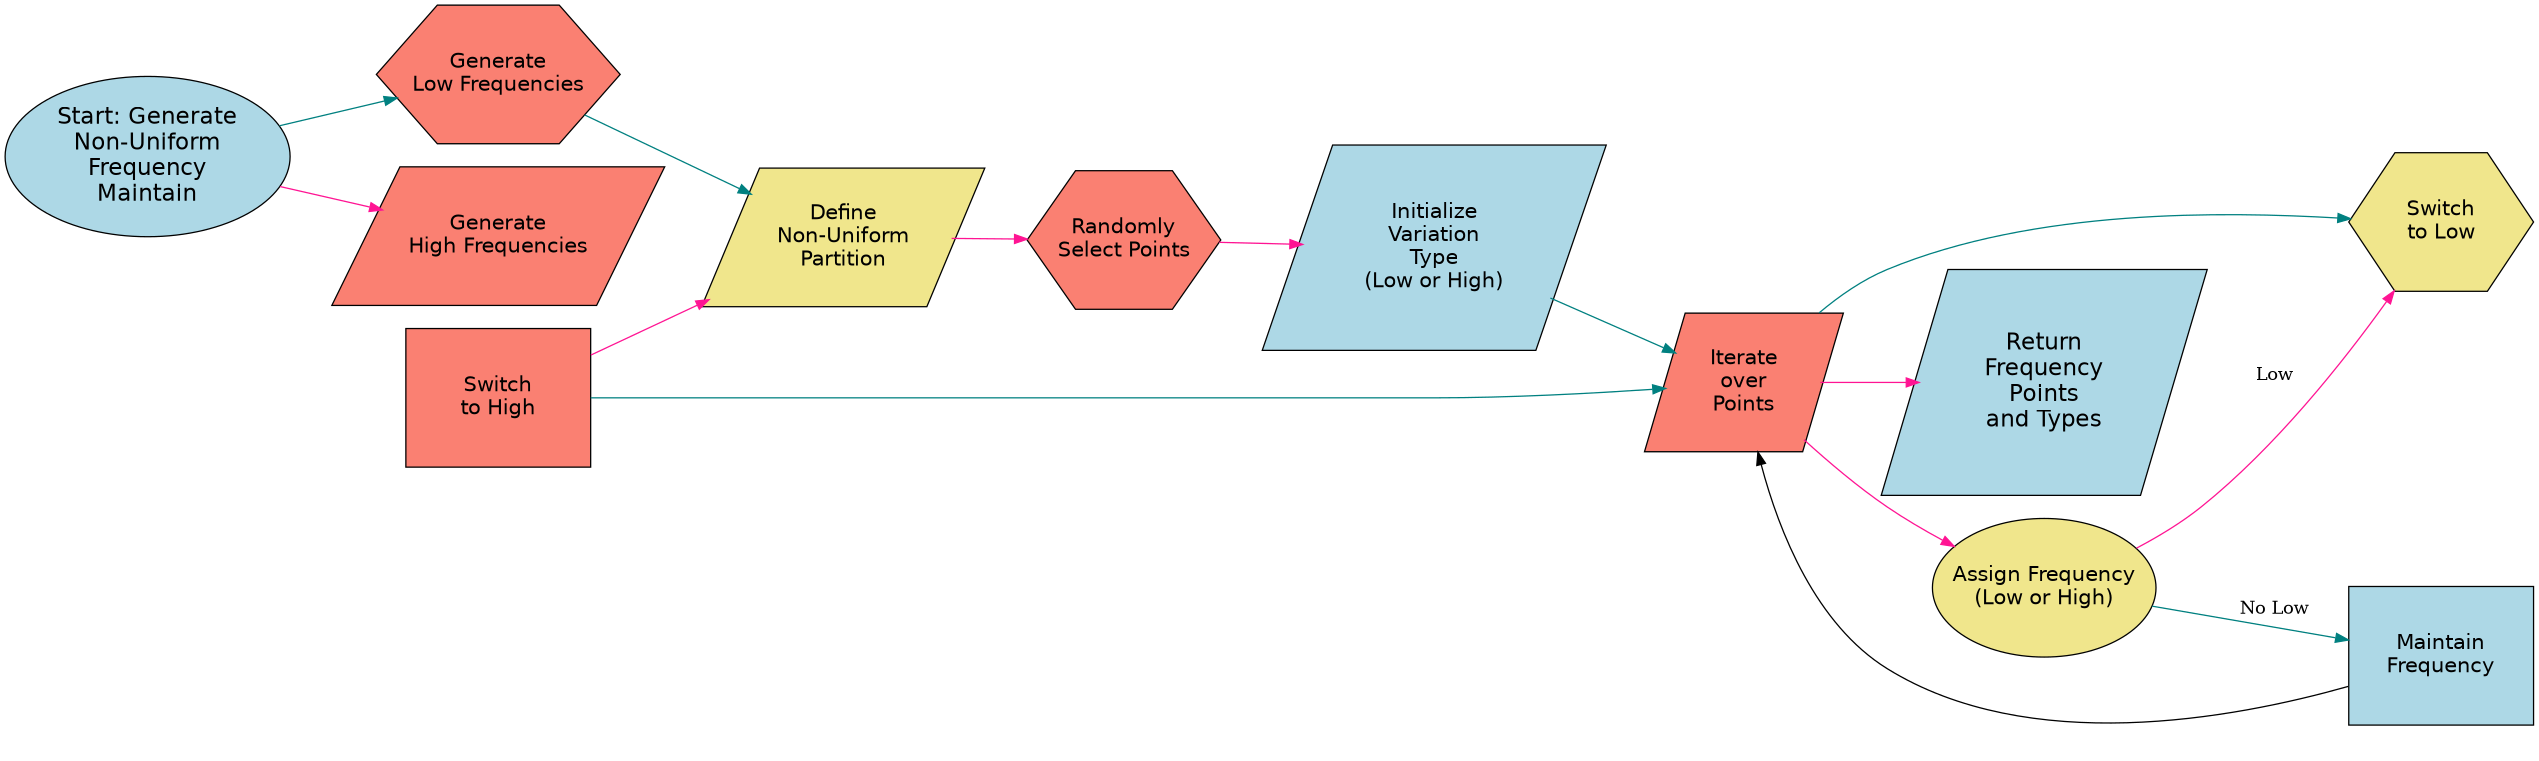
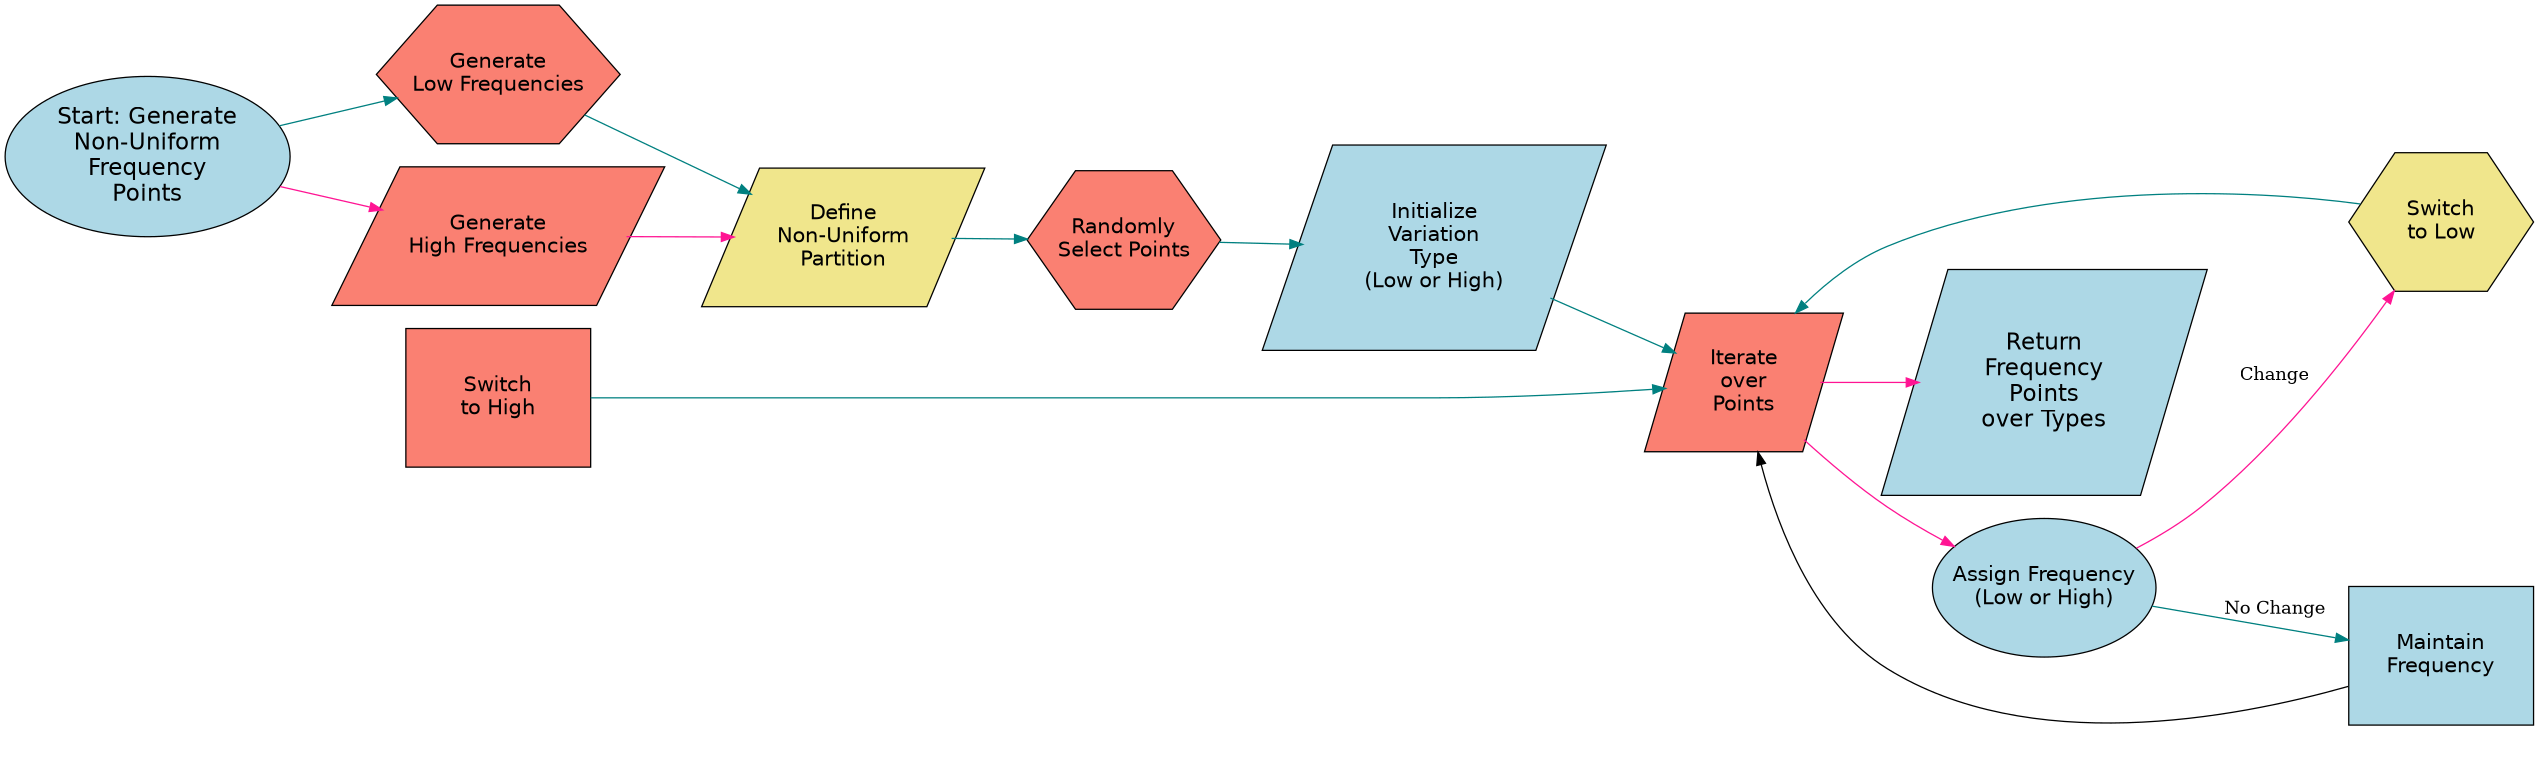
(148, 157) -> (148, 157)
(2069, 224) -> (2071, 201)
(983, 239) -> (983, 239)
(1255, 243) -> (1255, 243)
(644, 330) -> (674, 237)
(2275, 375) -> (2275, 375)
(2044, 382) -> (2044, 382)
(2044, 588) -> (2044, 588)
(2275, 609) -> (2275, 609)
